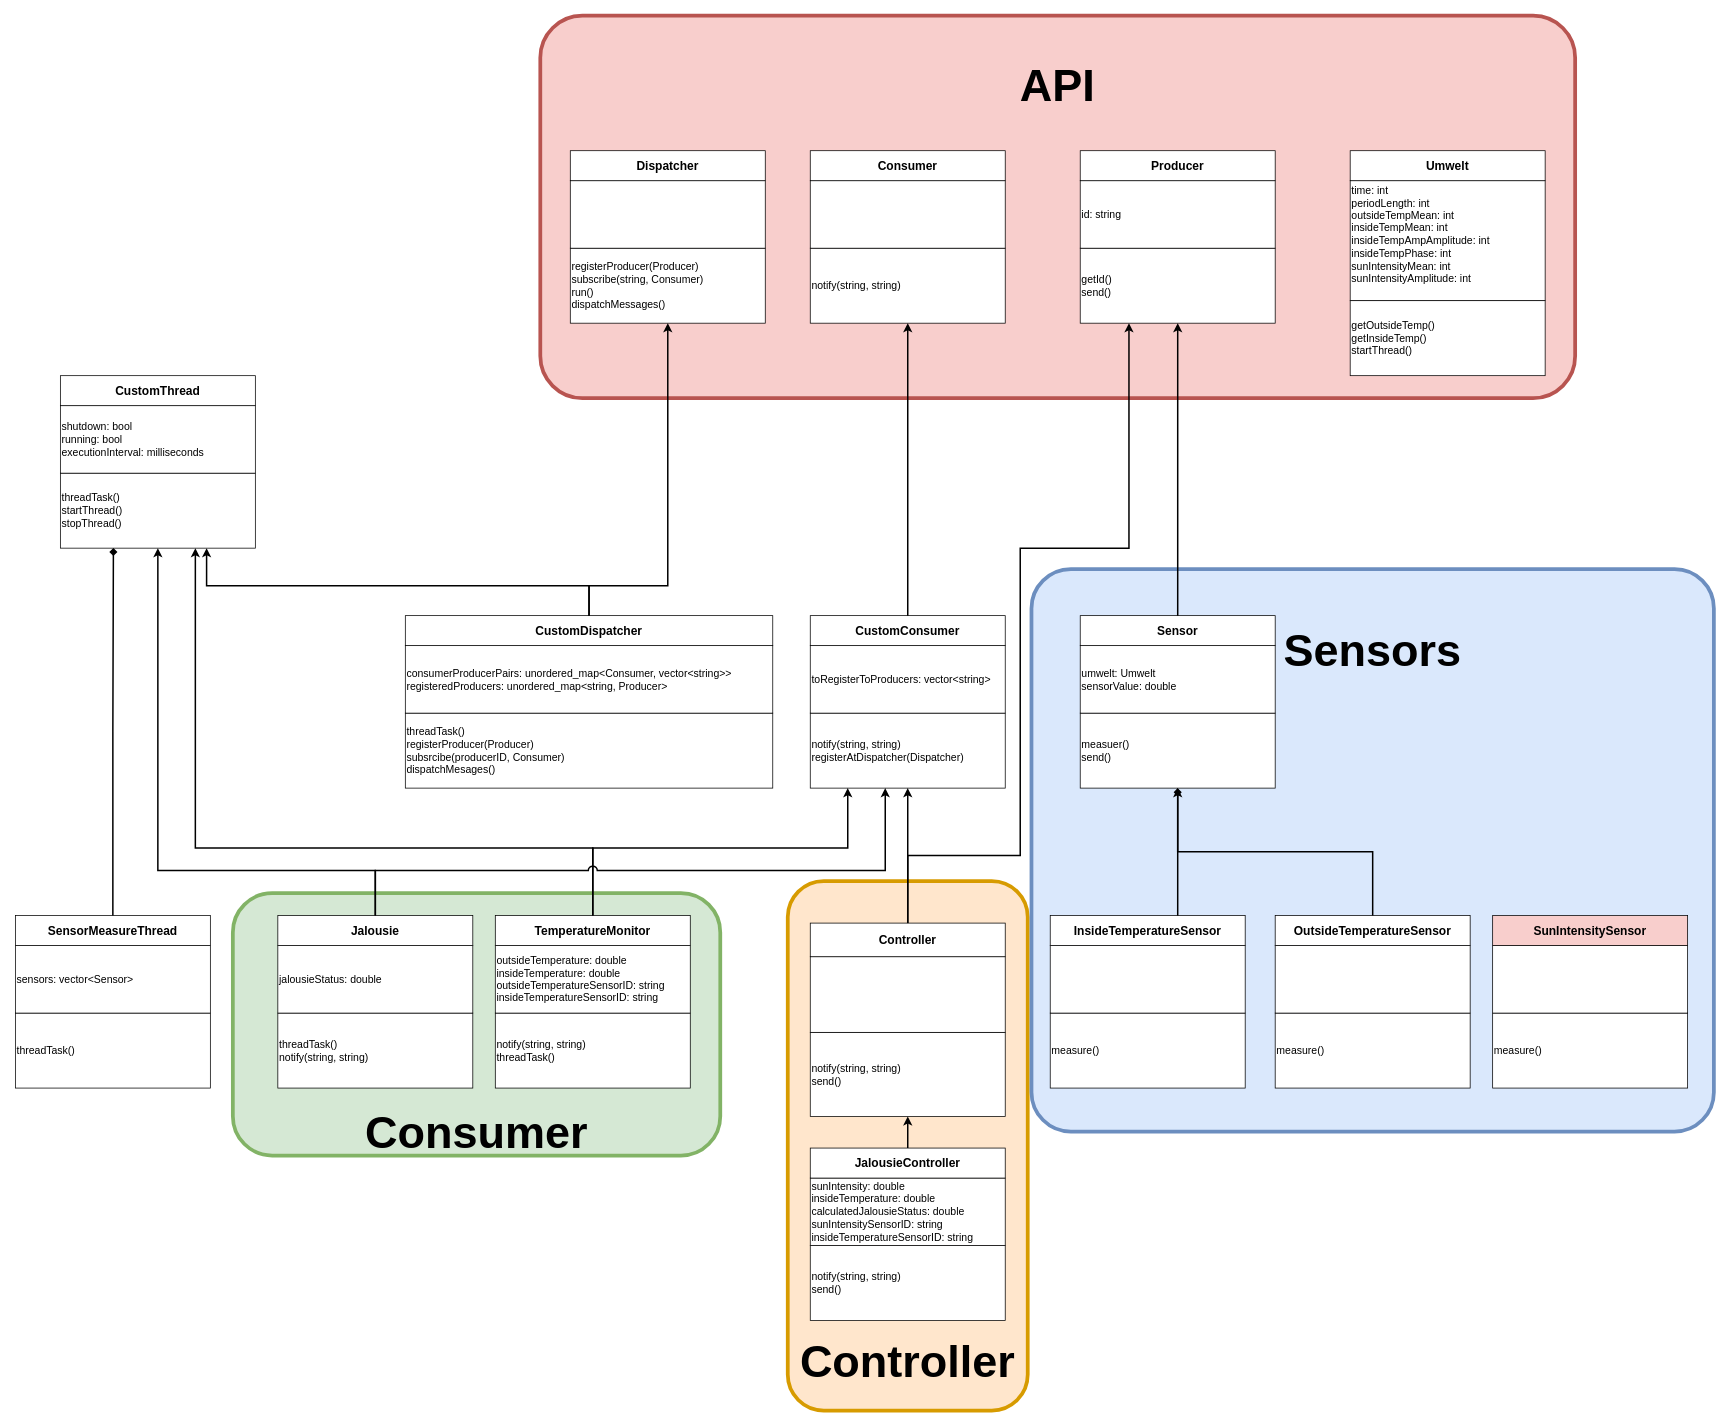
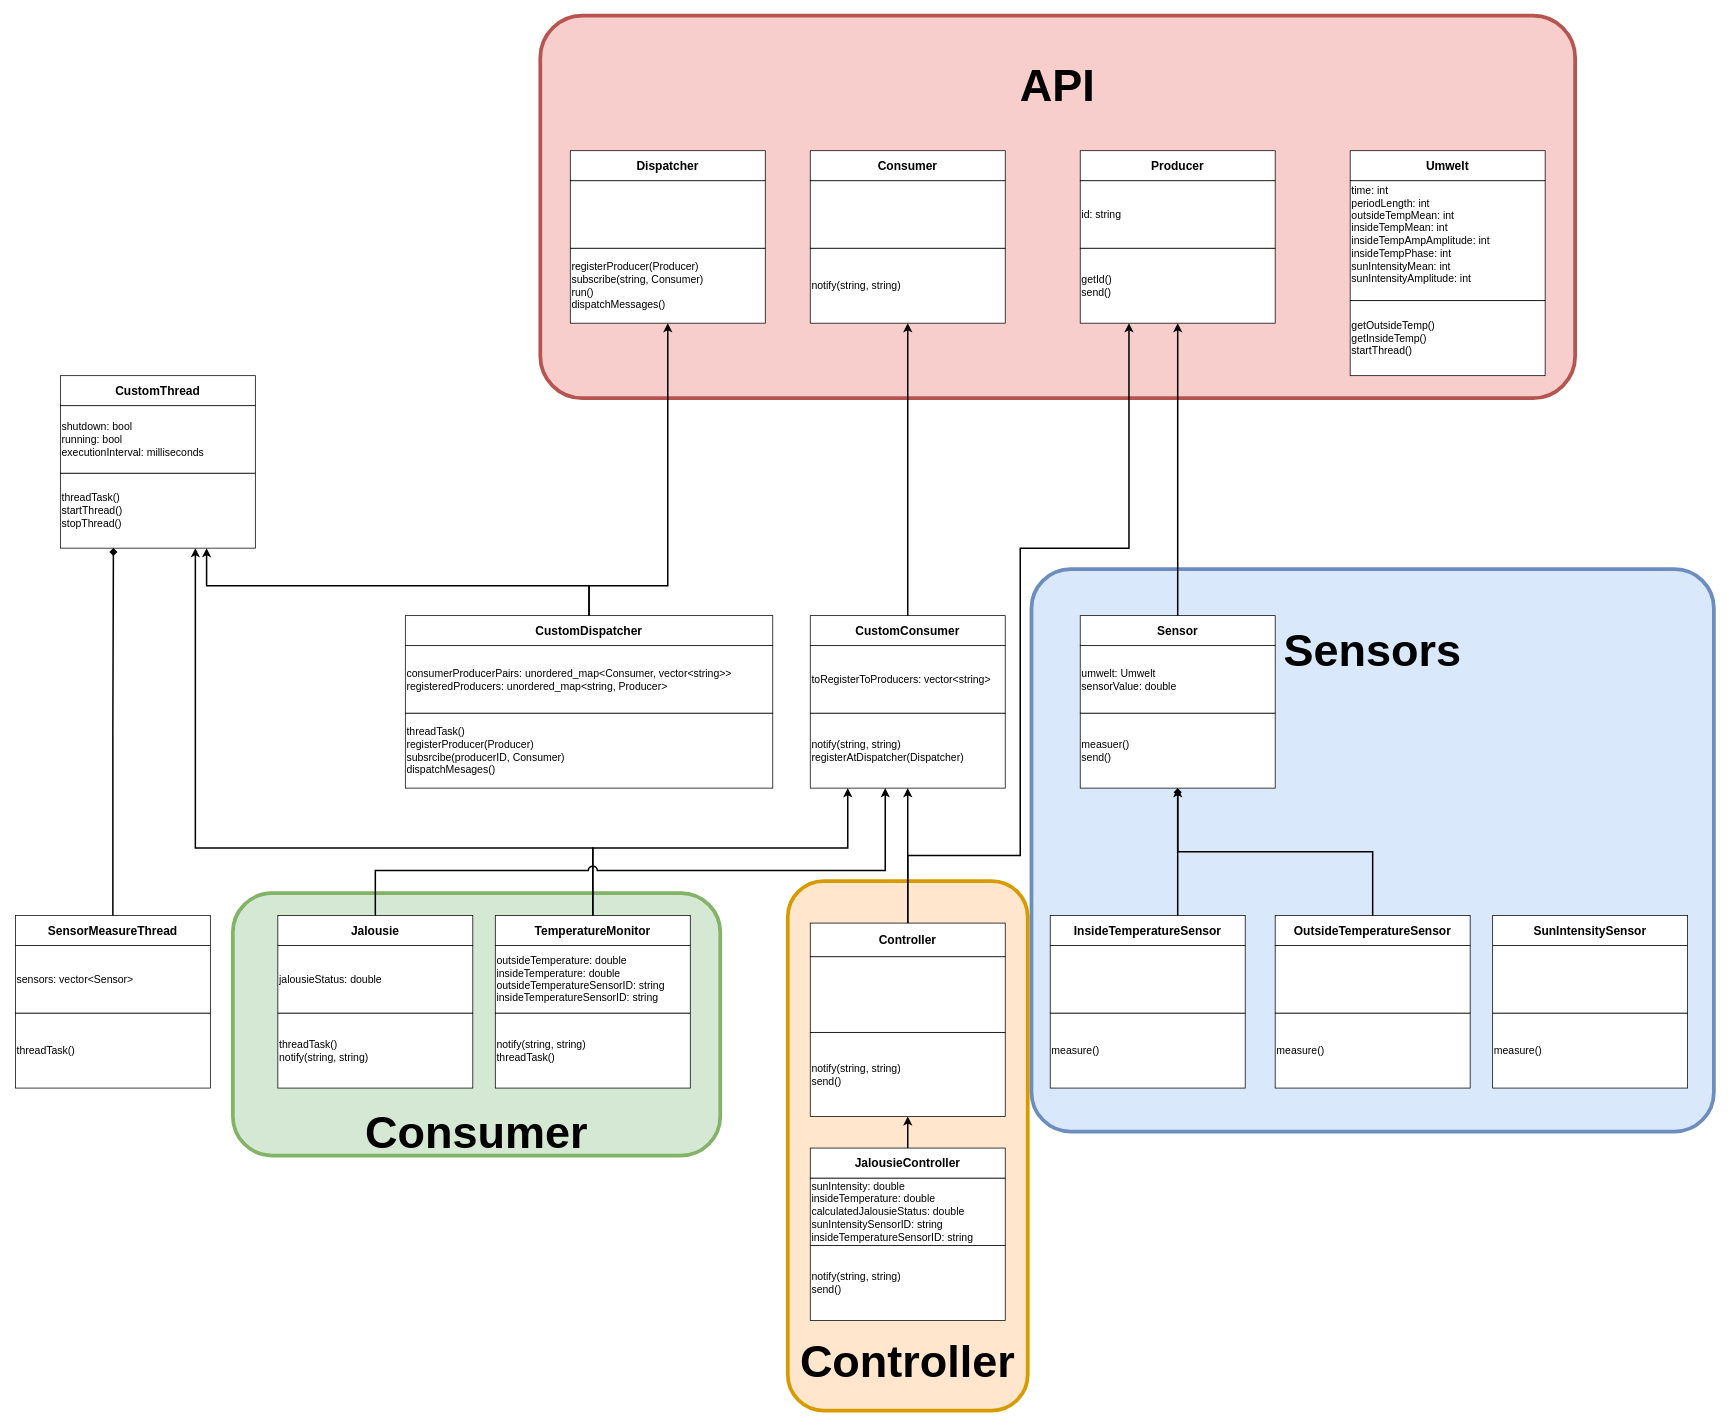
(158, 820) -> none
(1590, 930) -> (1590, 930)
